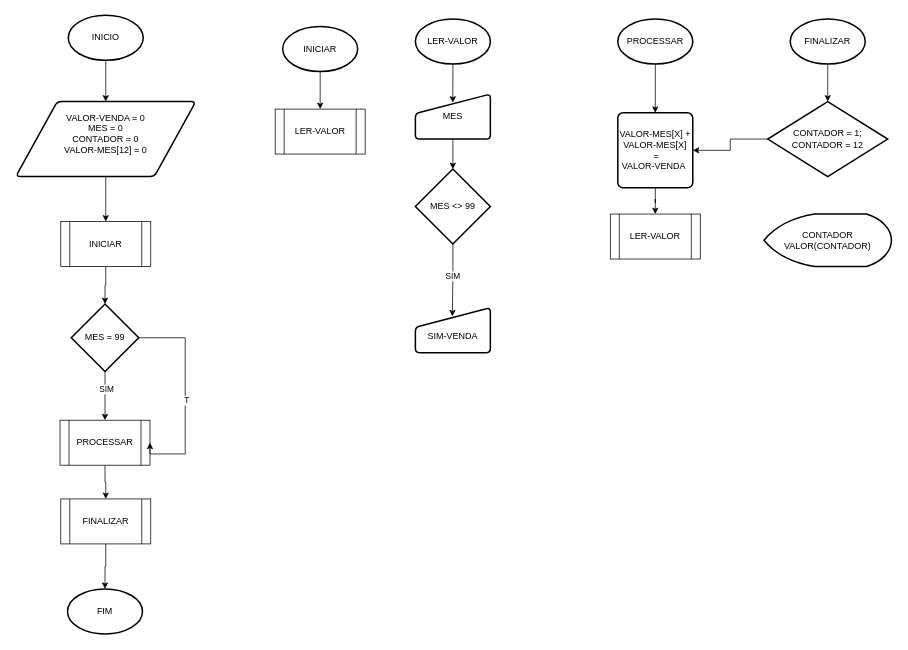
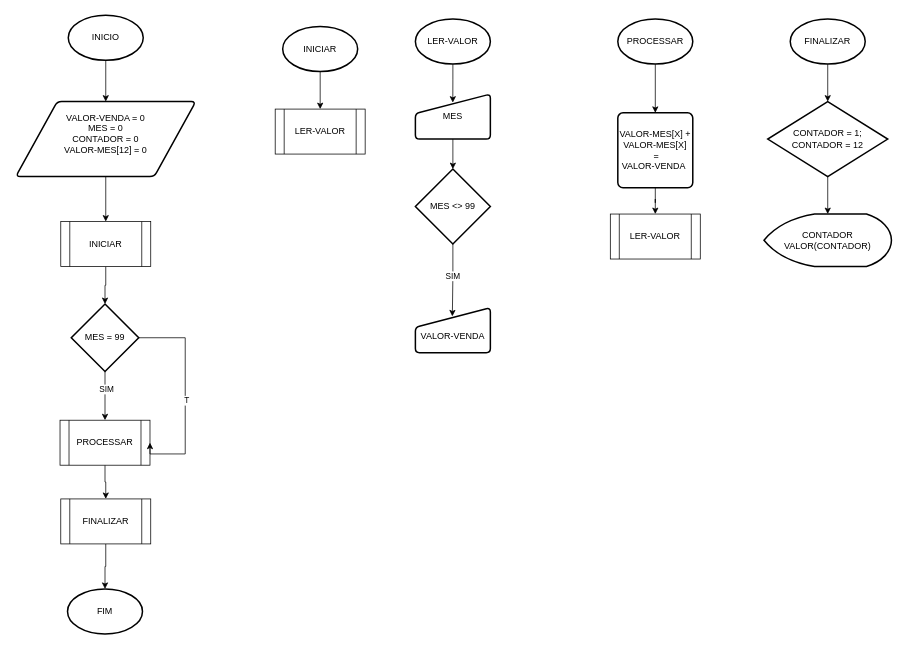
(721, 150) -> (828, 193)
(453, 330) -> (453, 330)
